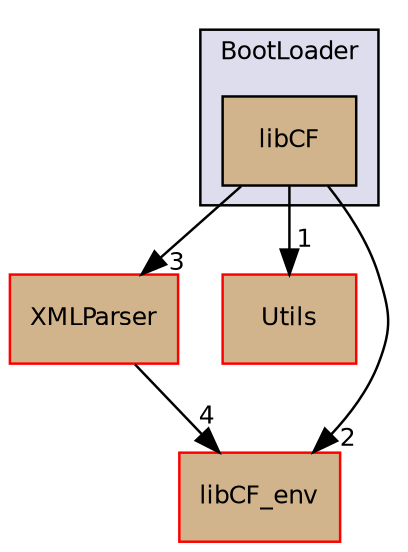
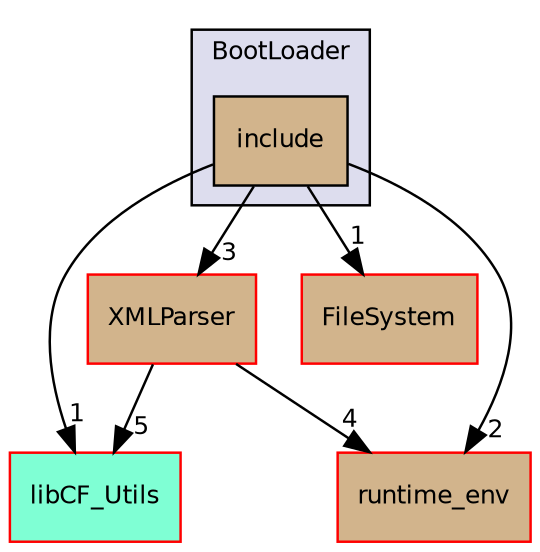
(289, 141) -> (281, 141)
(289, 319) -> (390, 319)
none -> (95, 497)
(260, 497) -> (434, 497)
